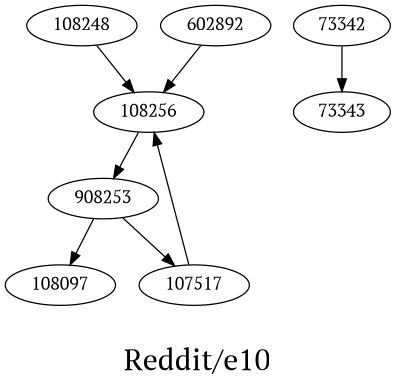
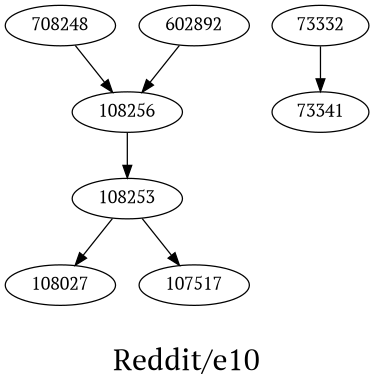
(82, 26) -> (60, 26)
(342, 26) -> (320, 26)
(342, 112) -> (320, 112)
(103, 199) -> (127, 199)
(173, 205) -> none
(60, 285) -> (60, 285)
